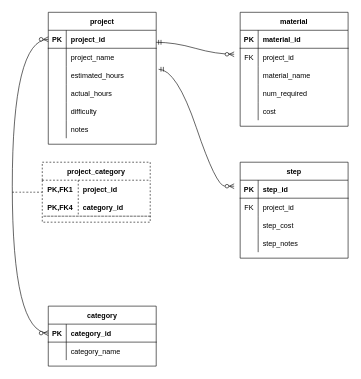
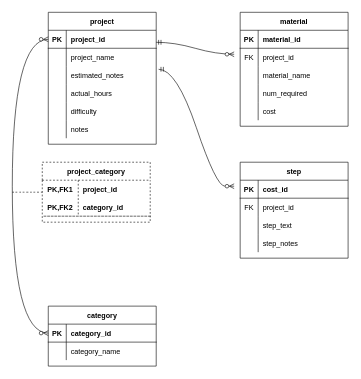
(100, 76) -> (100, 76)
(276, 190) -> (276, 190)
(60, 208) -> (60, 208)
(281, 226) -> (281, 226)
